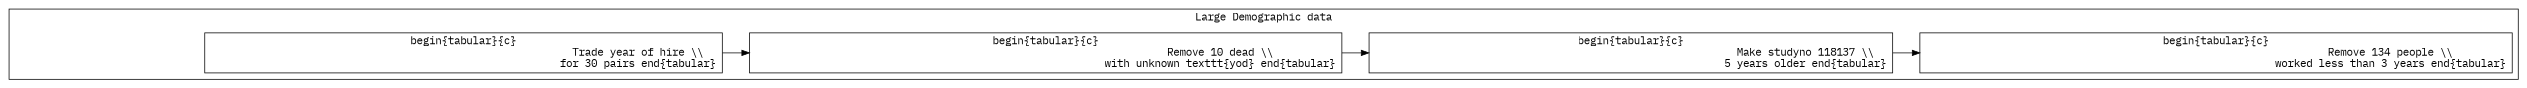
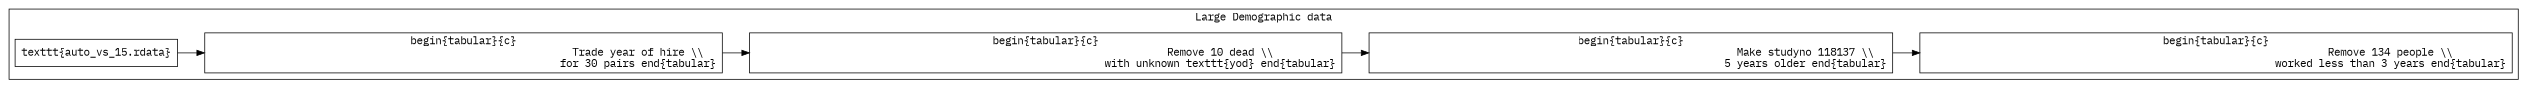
none -> (96, 53)
